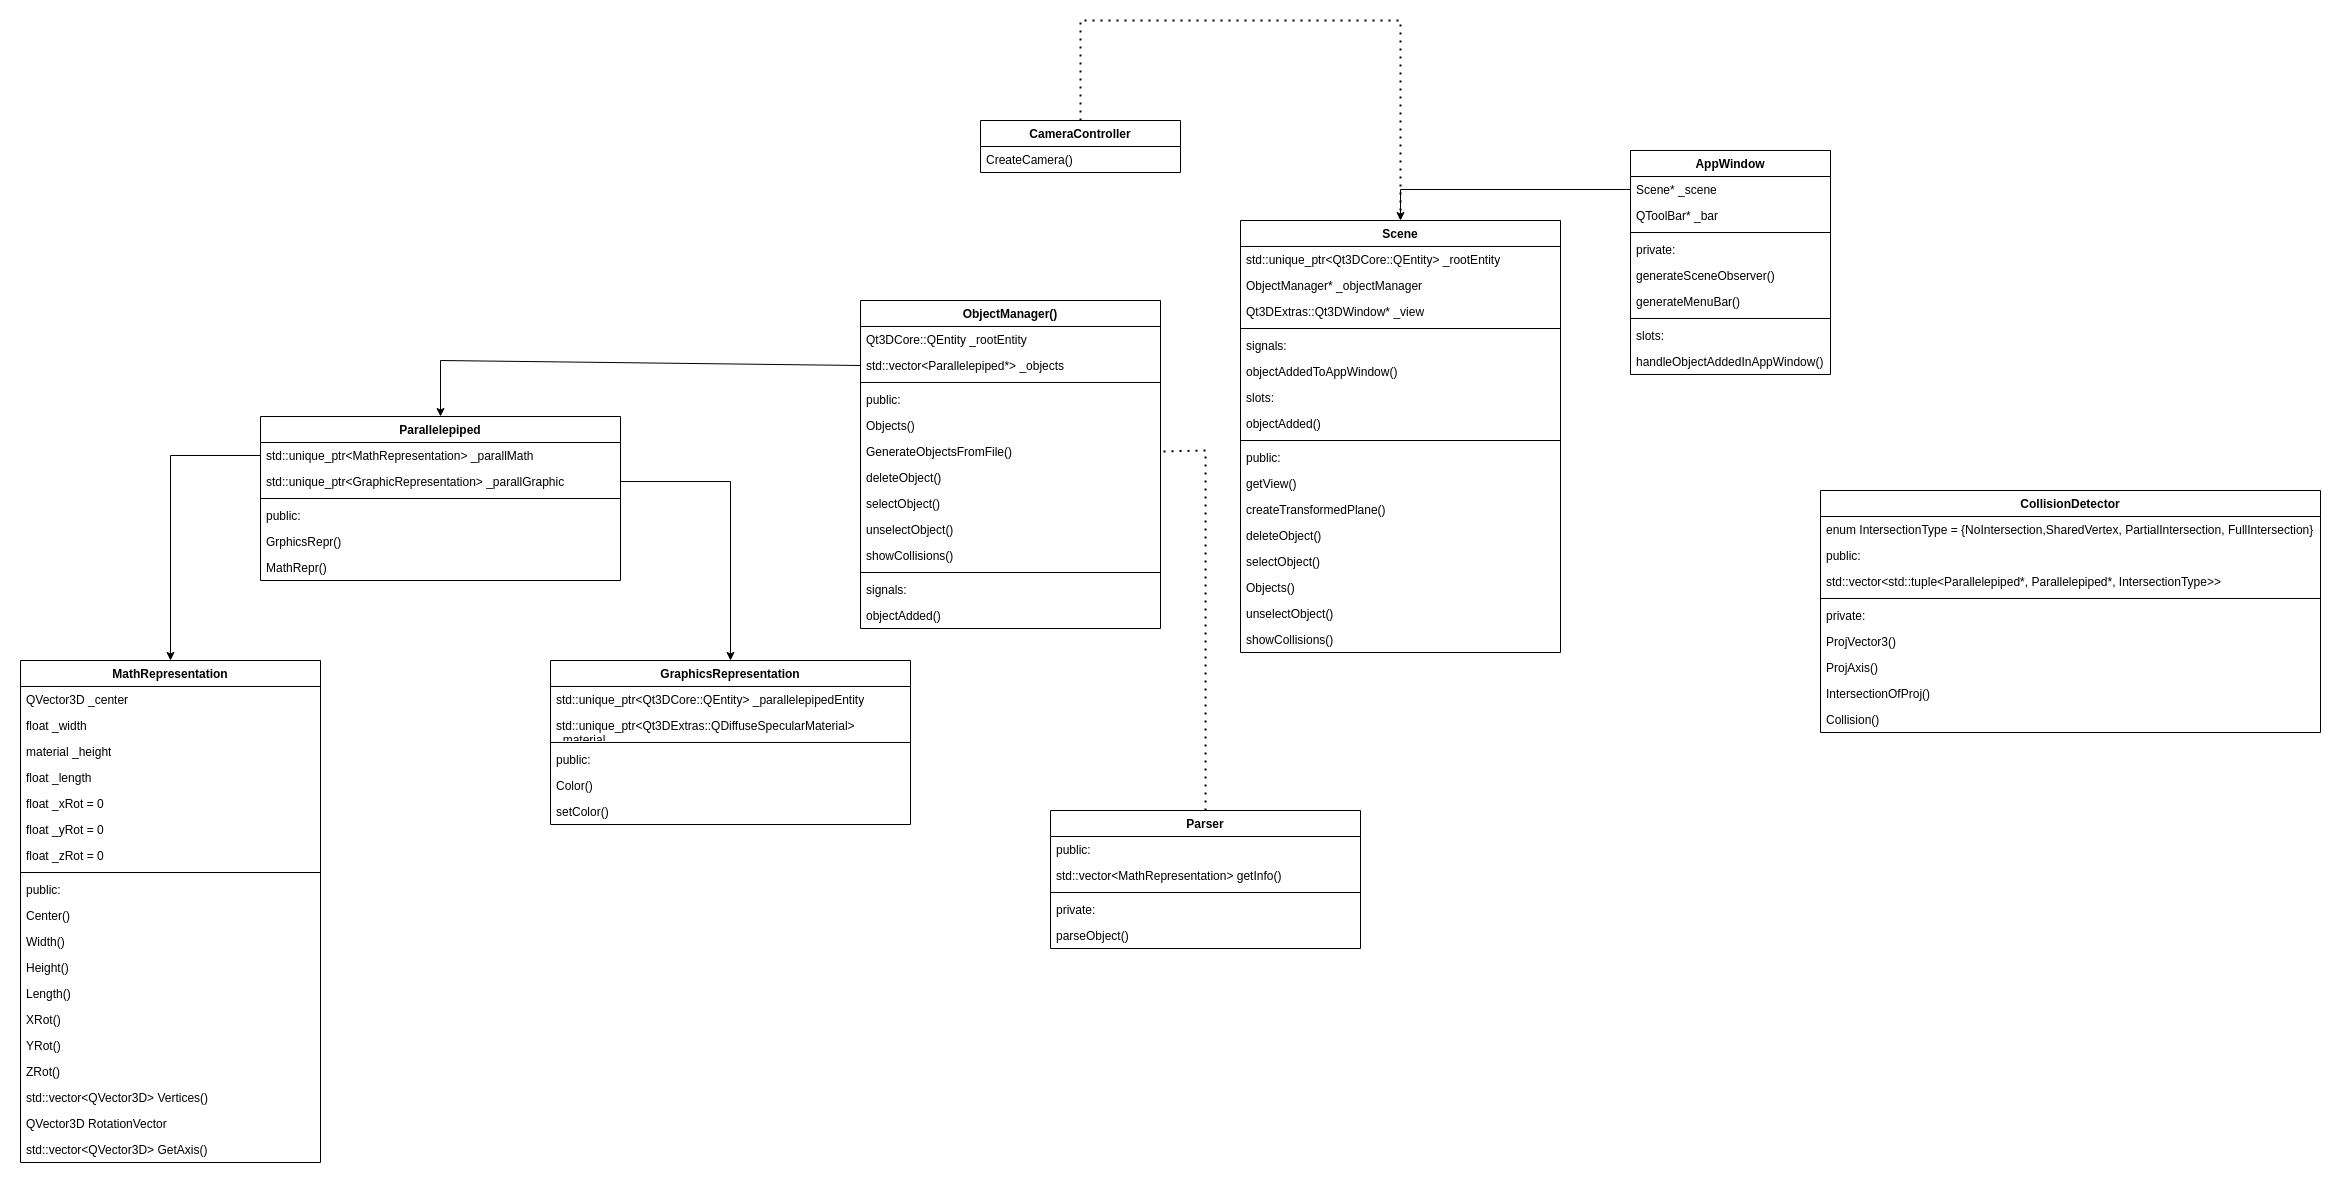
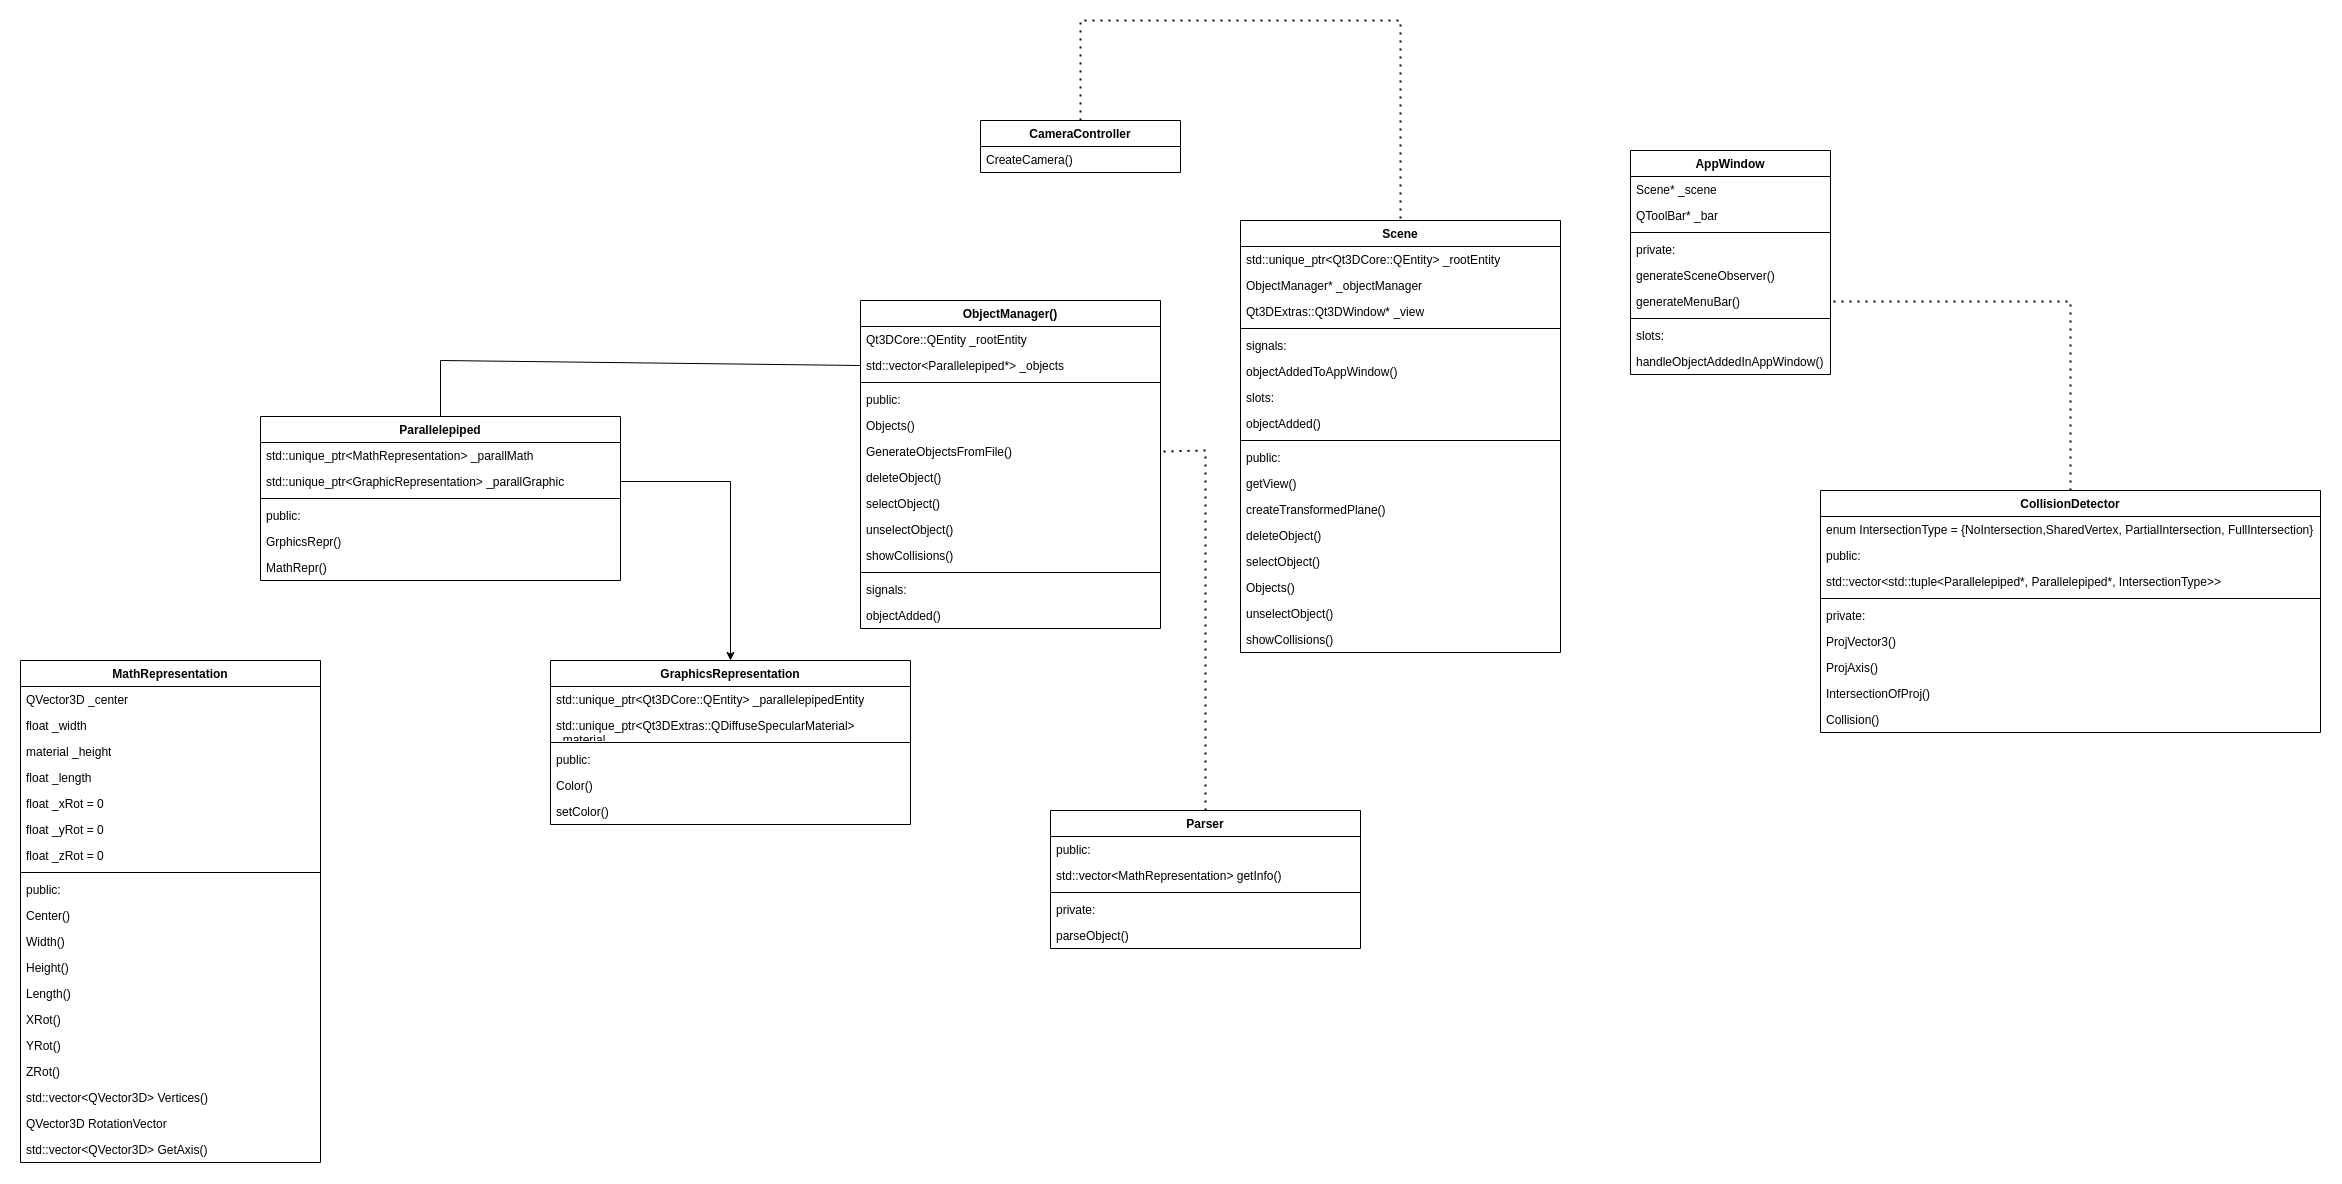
(1516, 190) -> none
none -> (2045, 302)
(441, 408) -> (441, 411)
(171, 511) -> none
